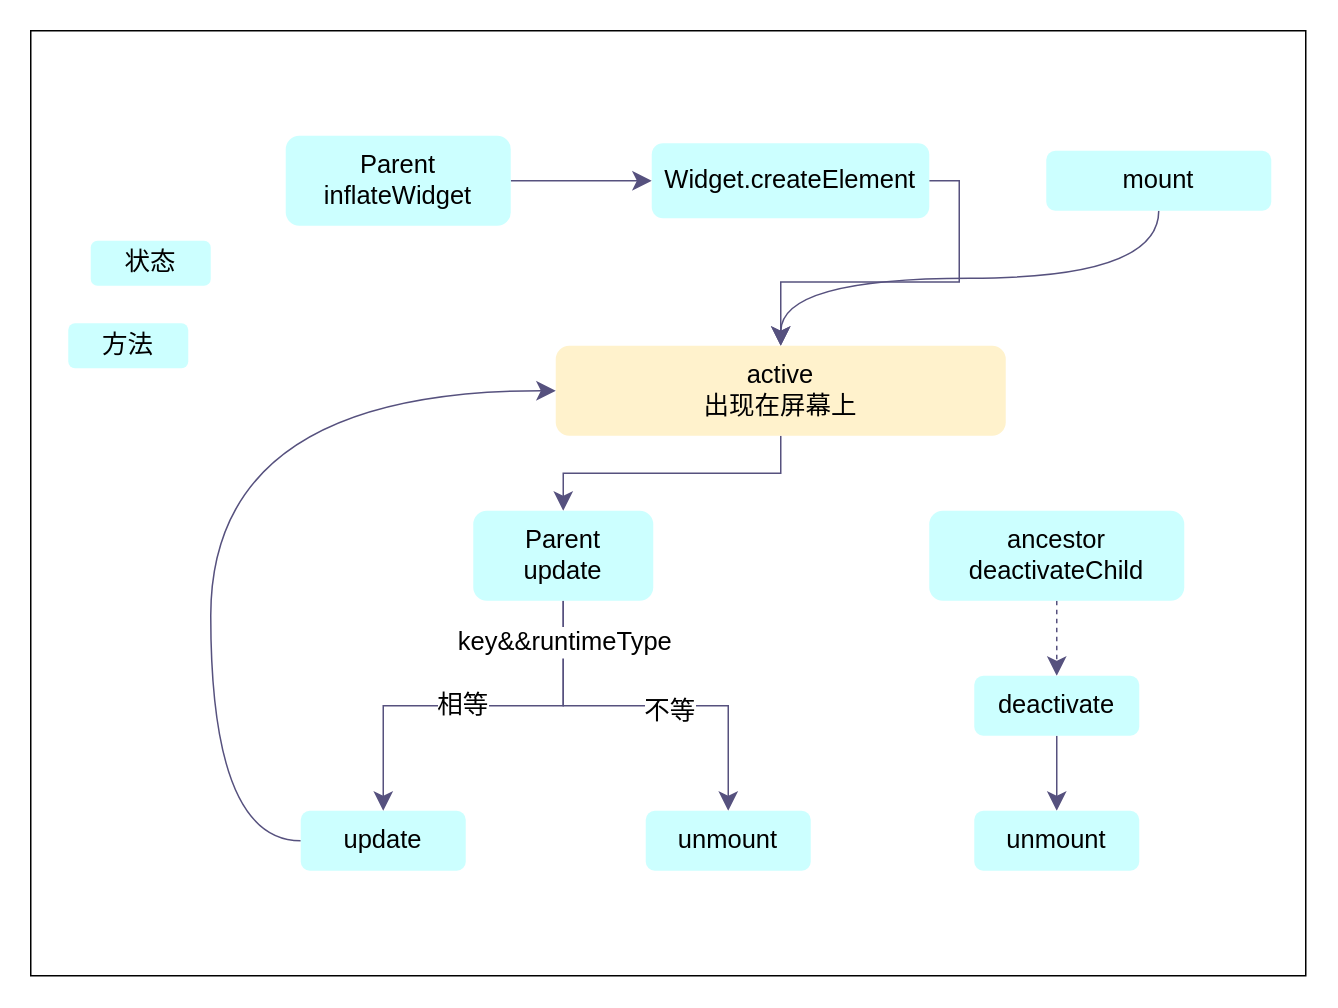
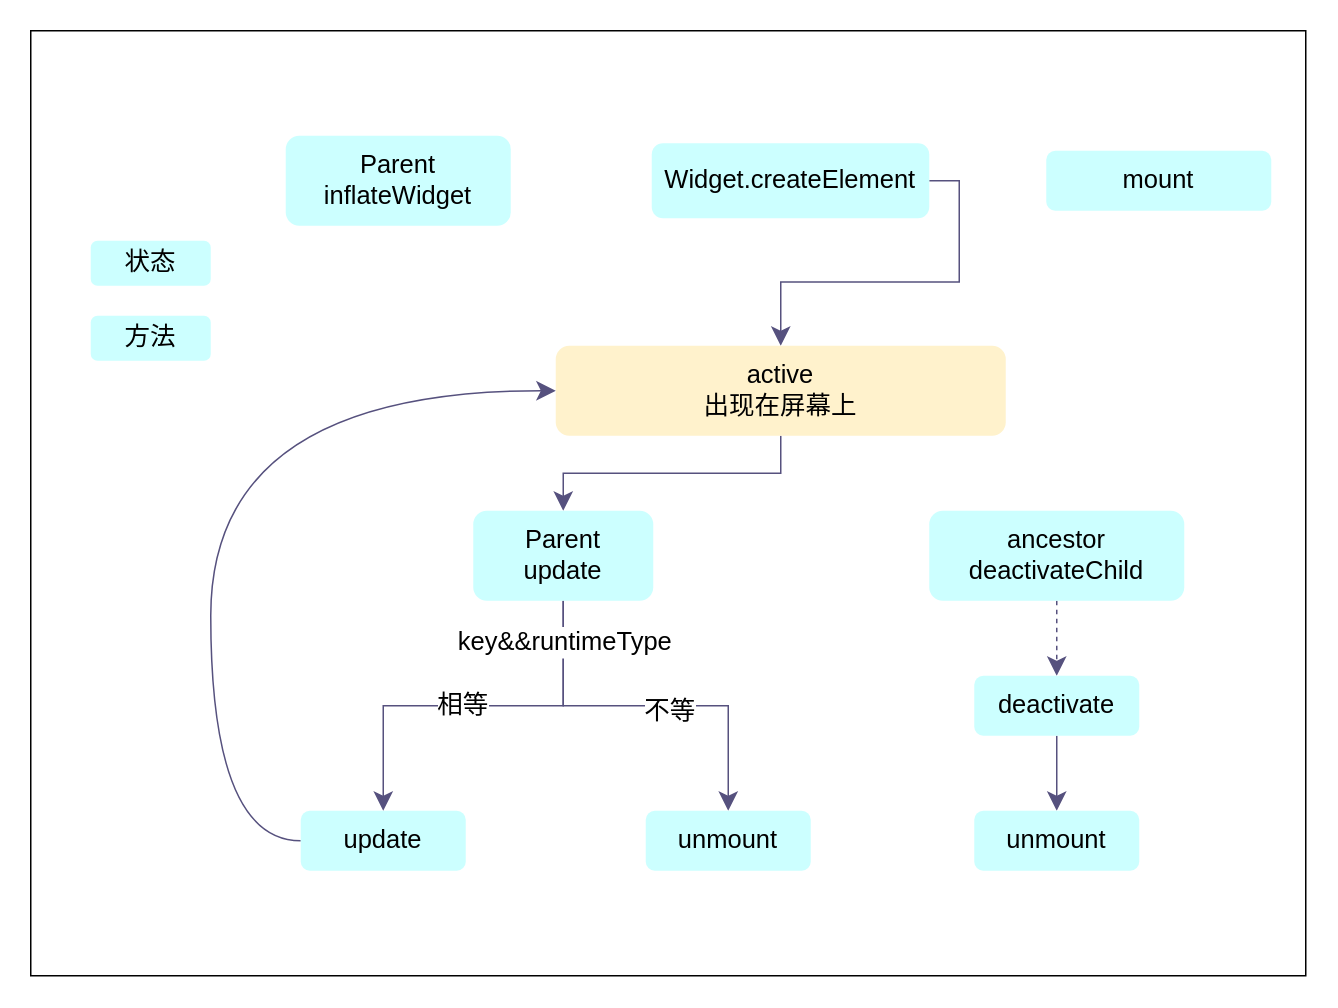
(574, 181) -> none
(1052, 274) -> none
(128, 346) -> (151, 338)
